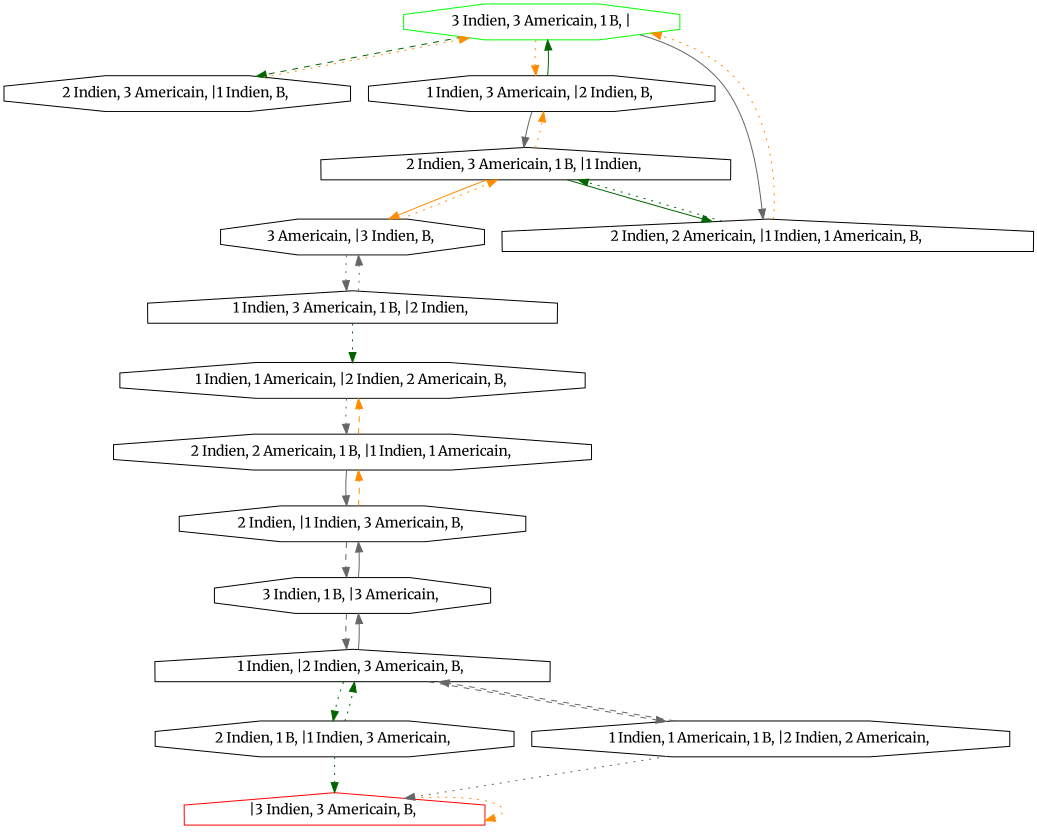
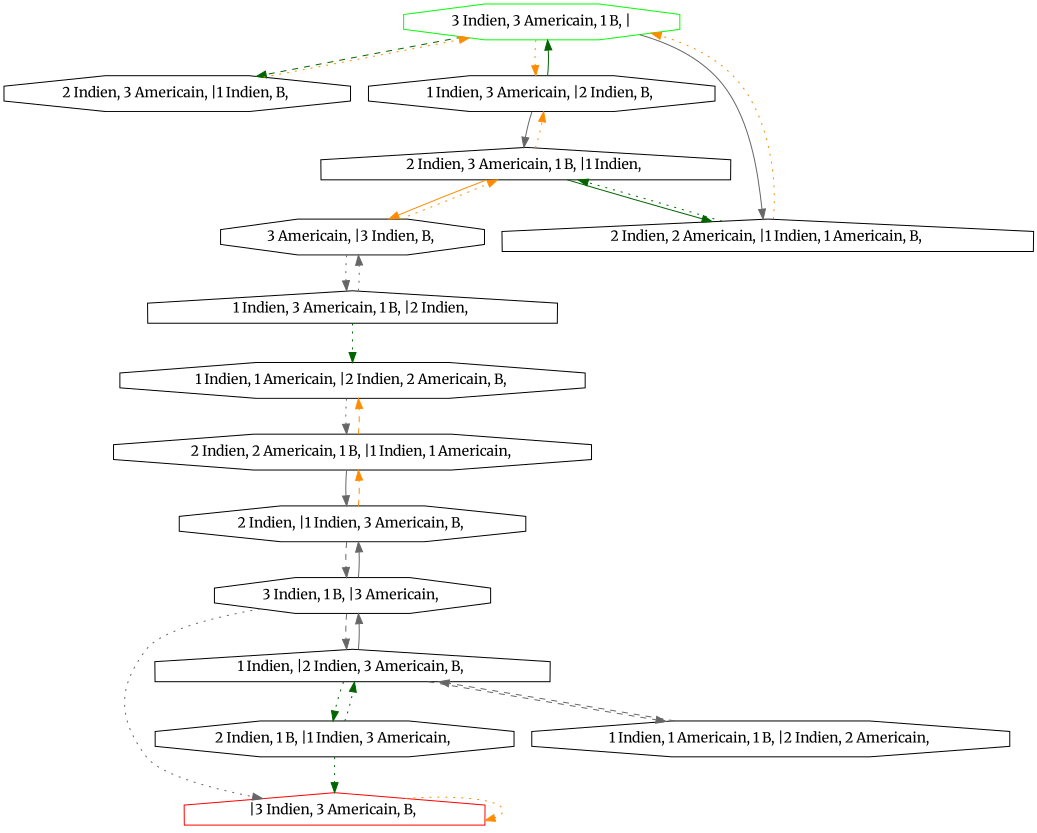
(541, 777) -> (125, 699)
